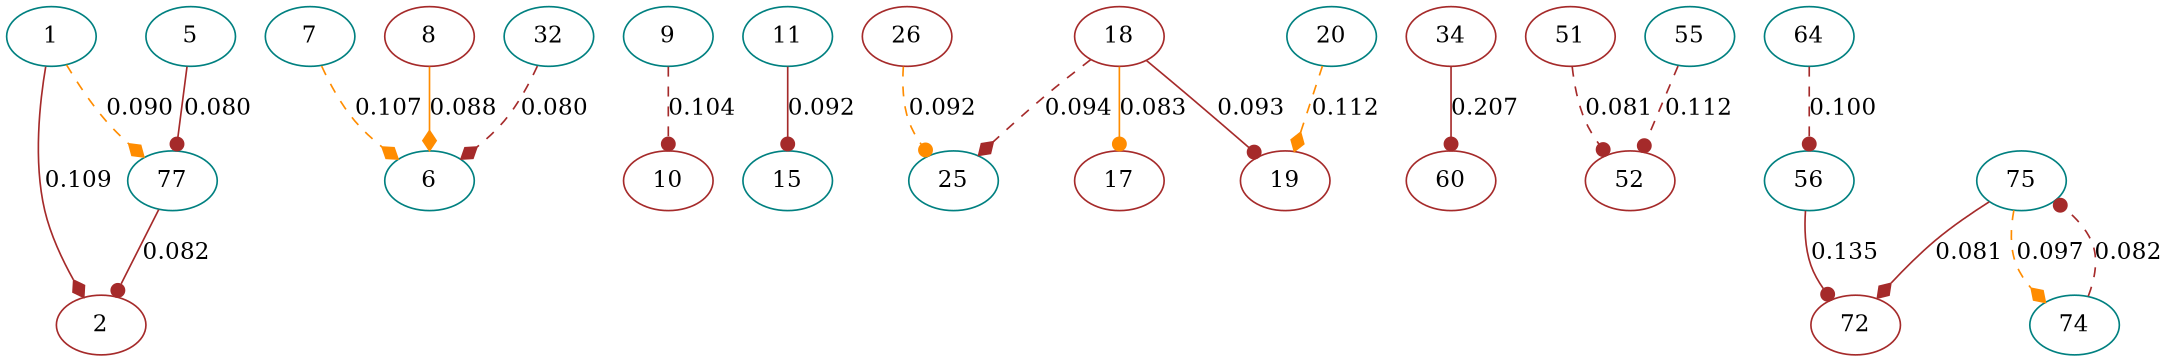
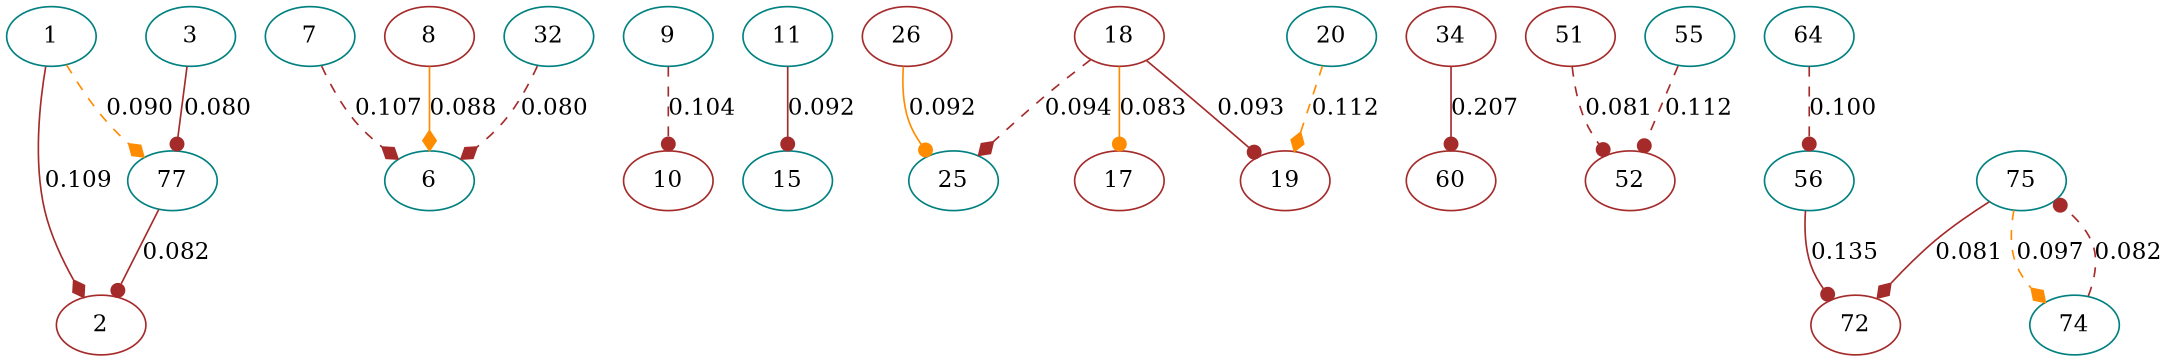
(191, 36) -> (191, 36)
(905, 107) -> (905, 107)
(347, 110) -> (347, 110)
